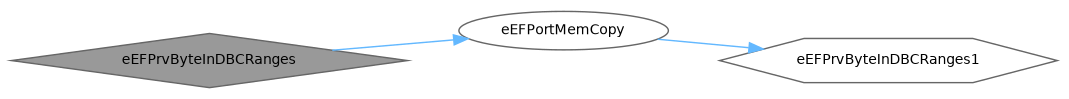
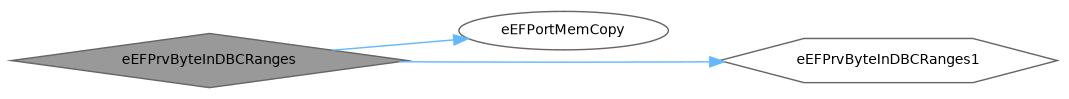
(703, 43) -> (554, 62)
